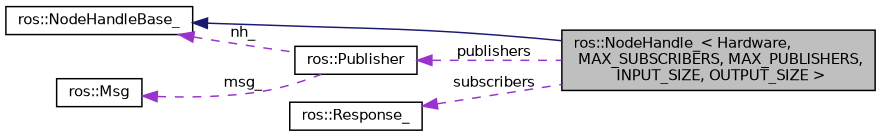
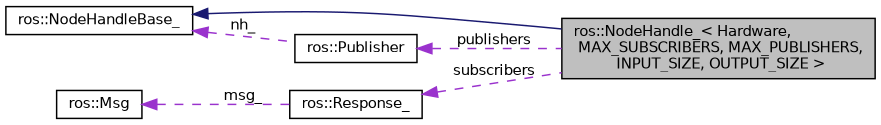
(241, 94) -> (223, 104)
